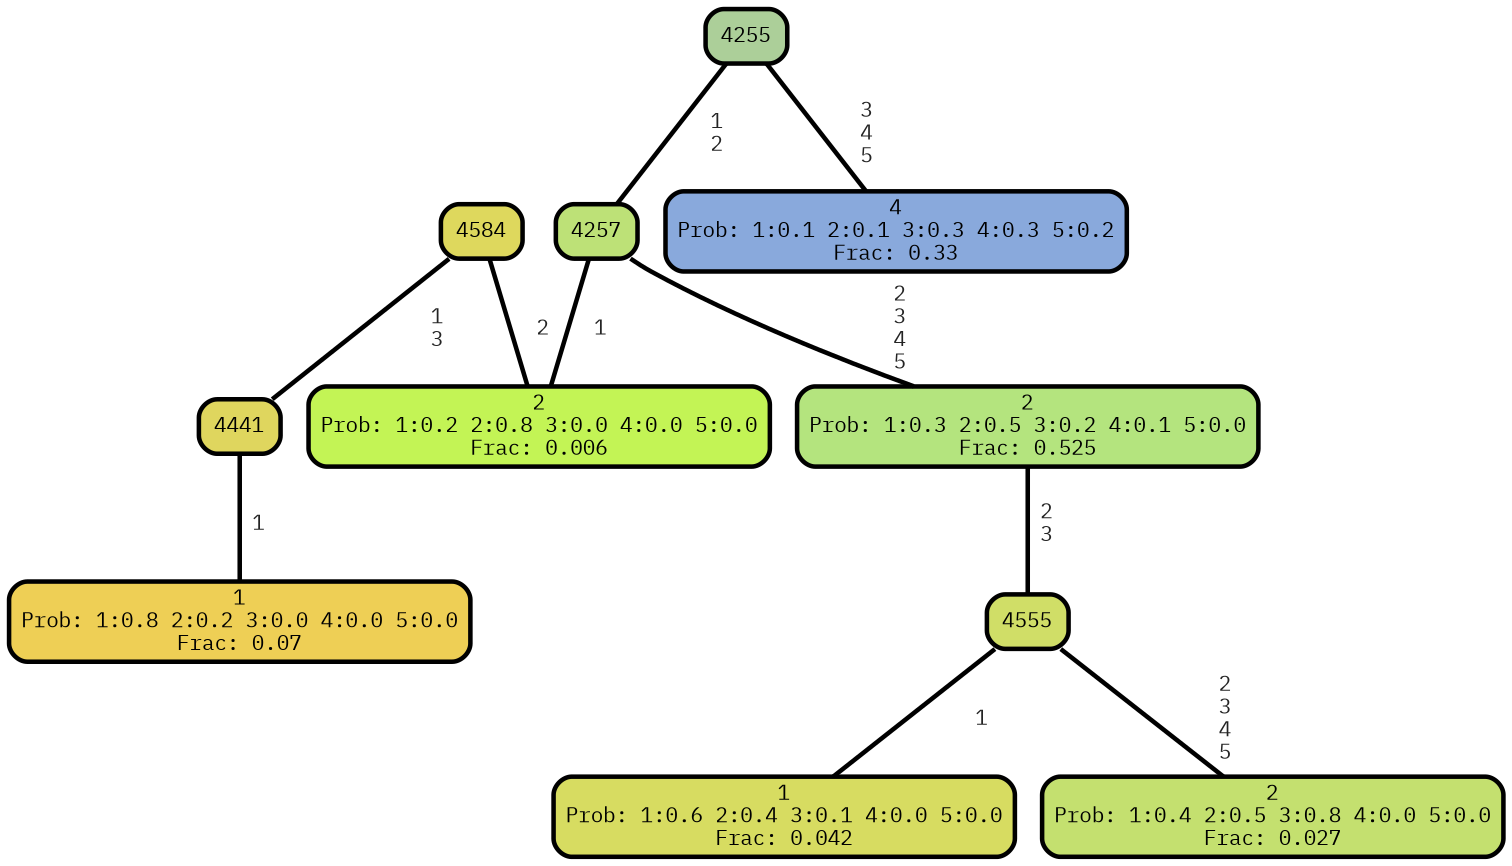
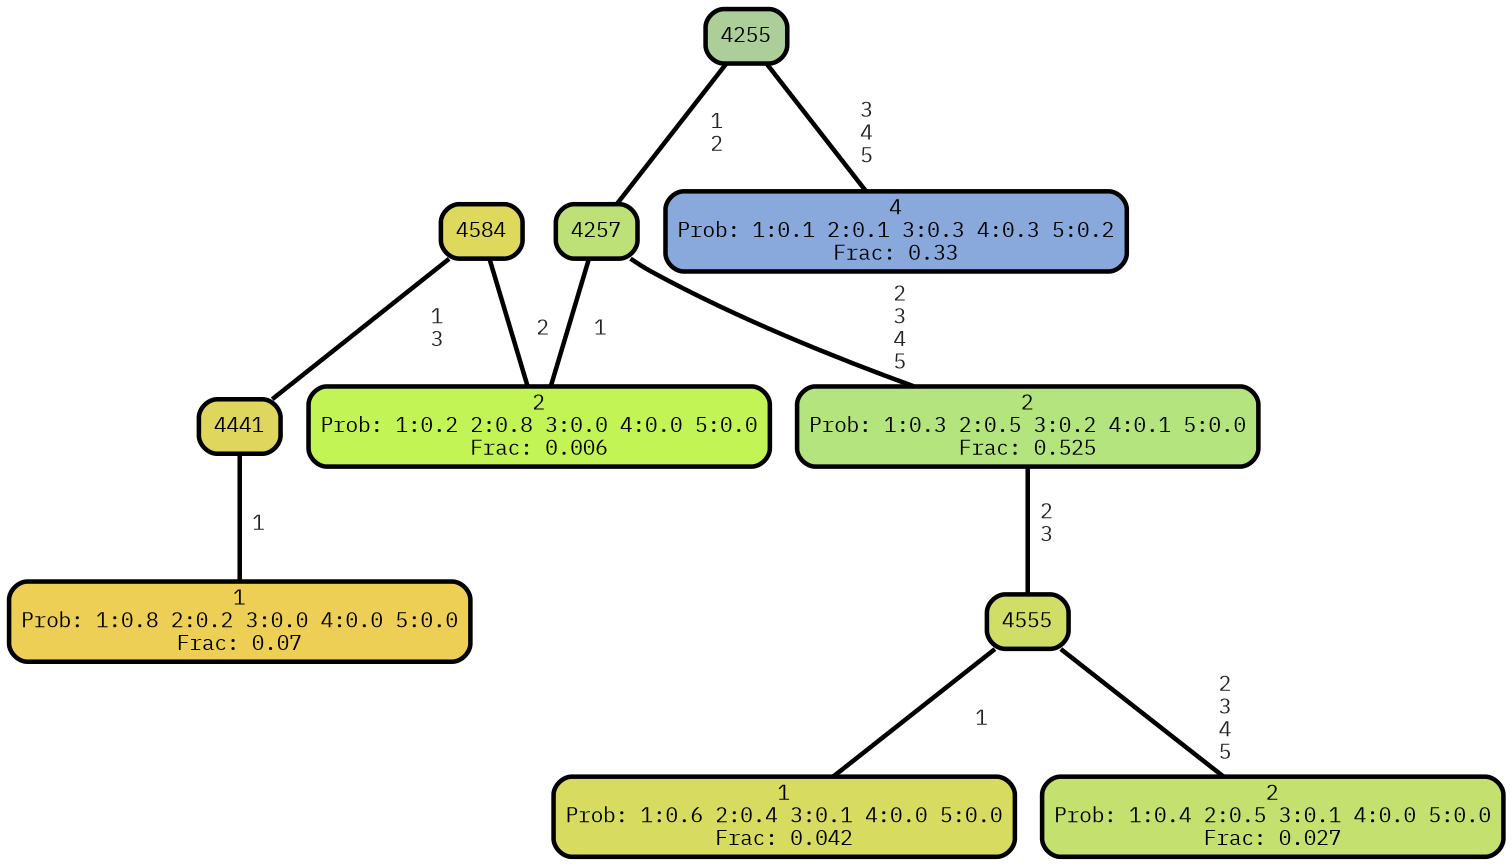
(1273, 817) -> (1273, 817)
